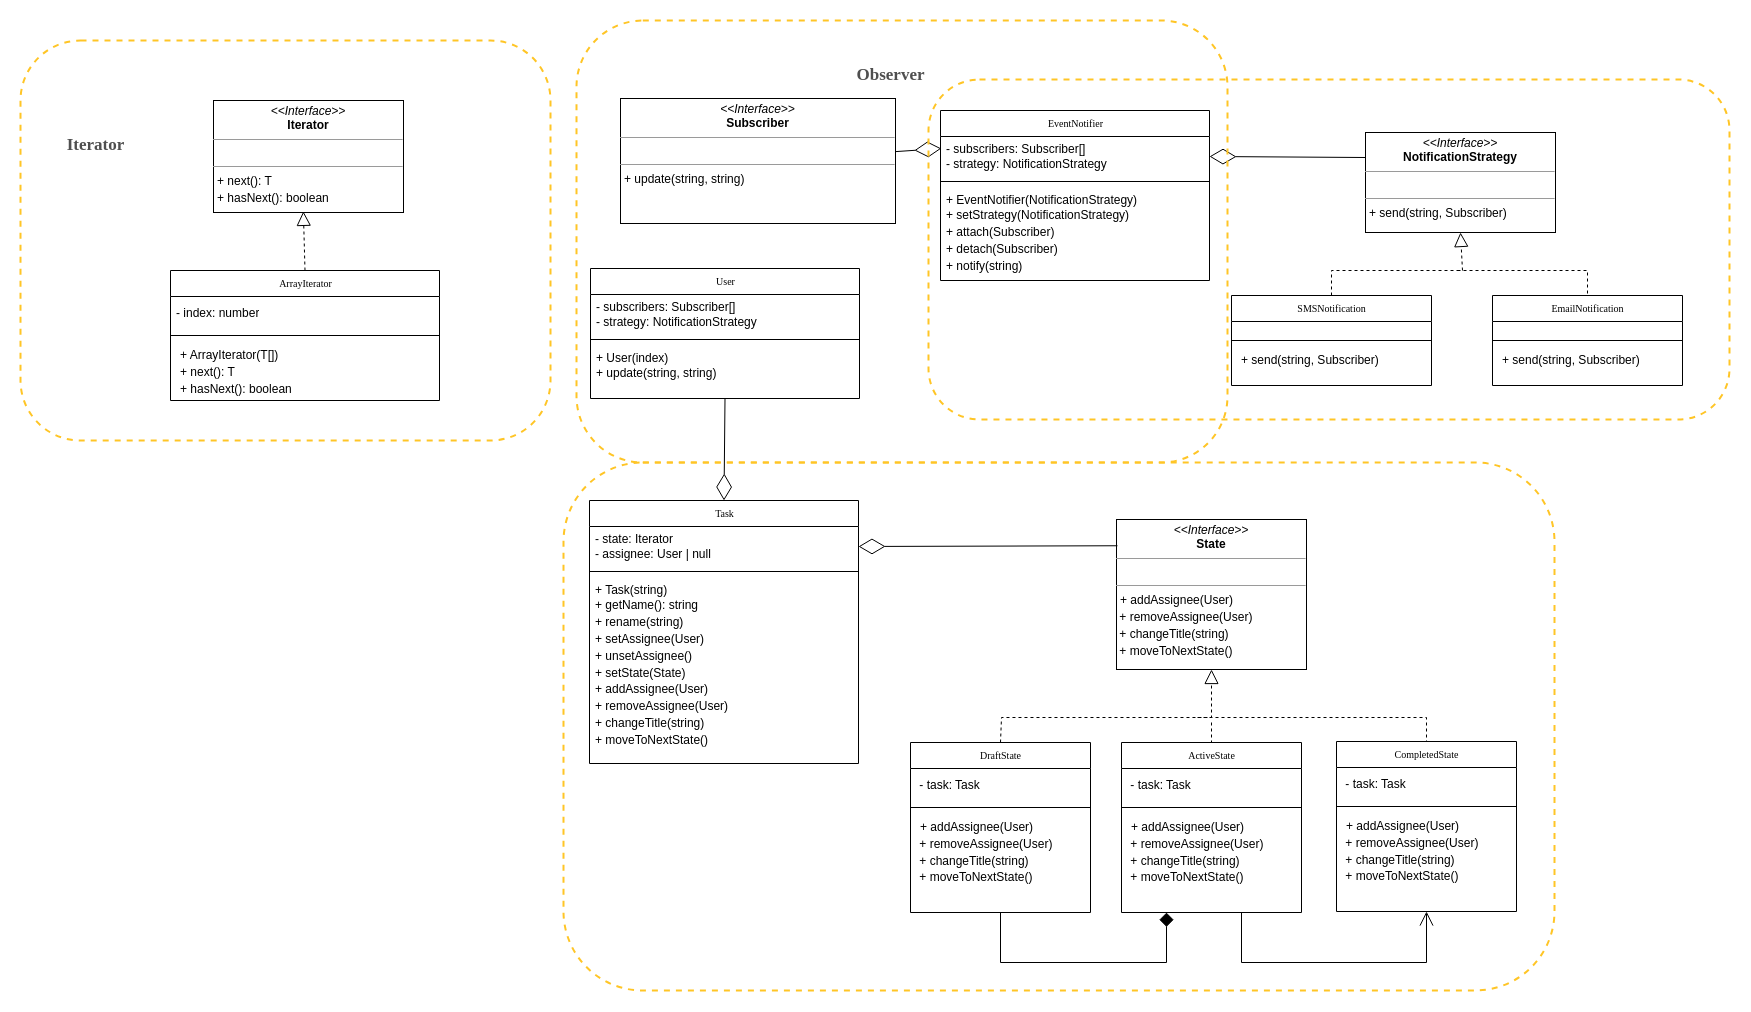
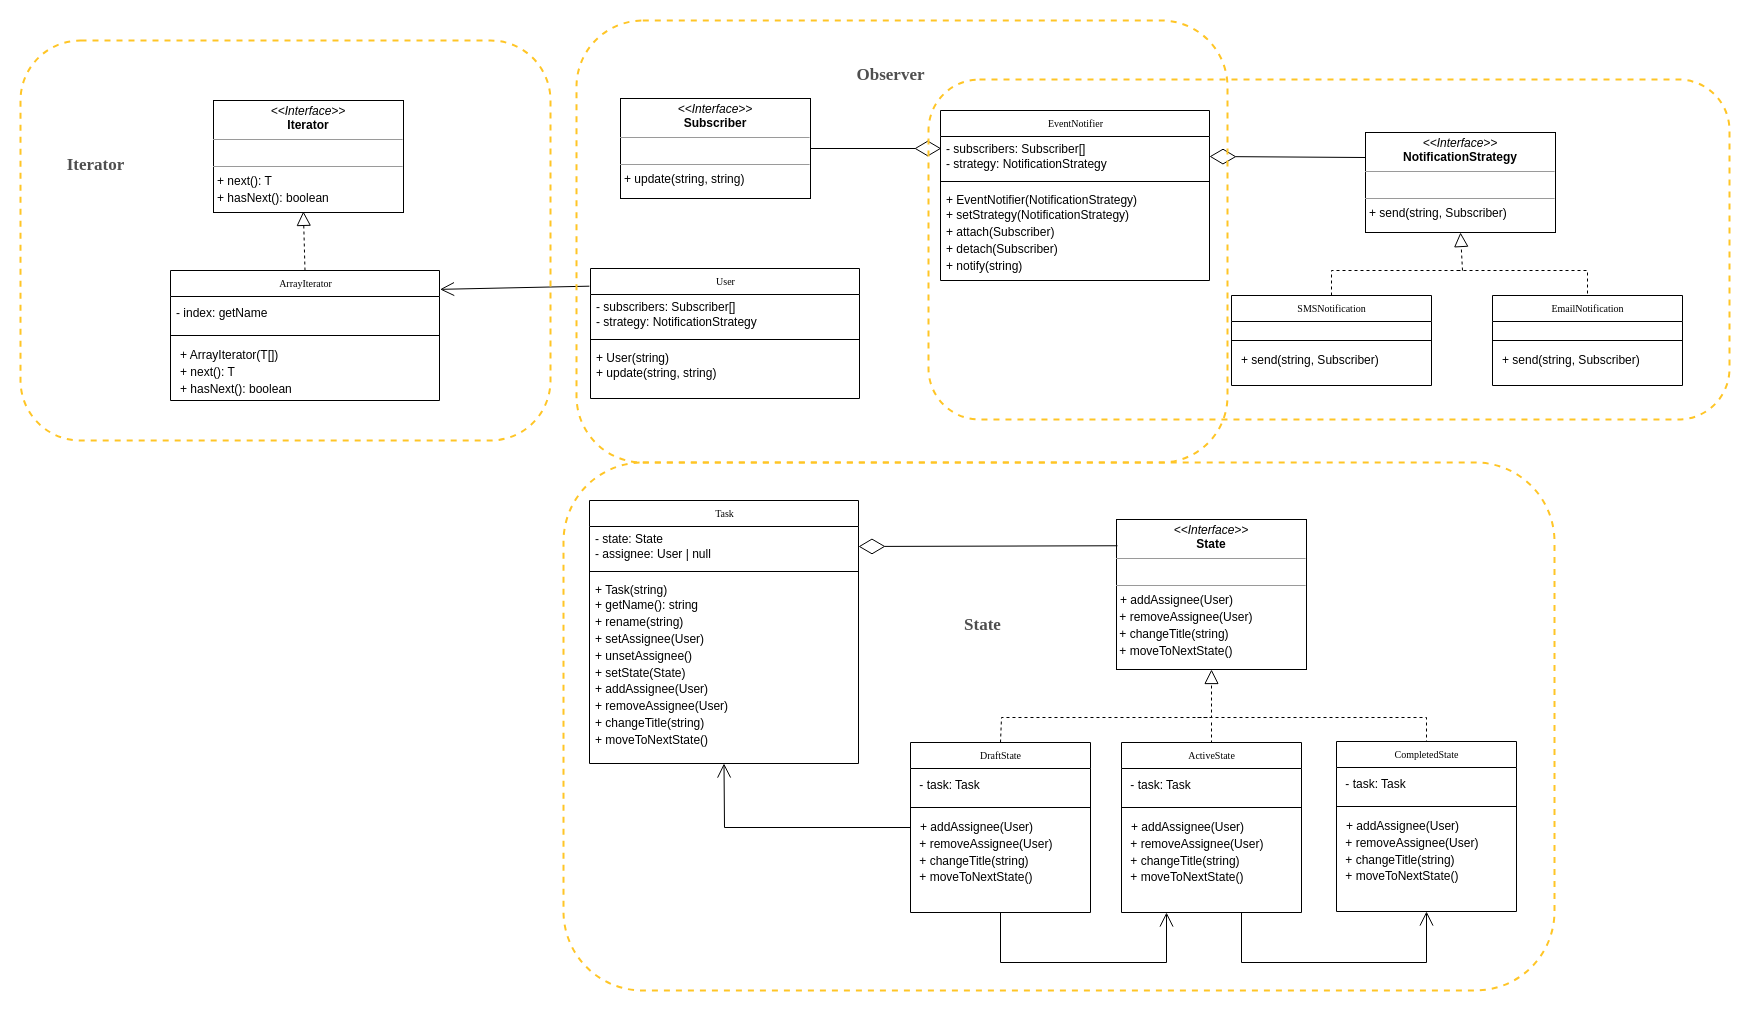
(96, 146) -> (96, 166)
(758, 161) -> (716, 149)
none -> (515, 288)
(221, 314) -> (224, 314)
(669, 366) -> (669, 366)
(725, 437) -> none
(659, 547) -> (659, 547)
none -> (983, 626)
none -> (788, 828)
(1167, 927) -> (1167, 921)
